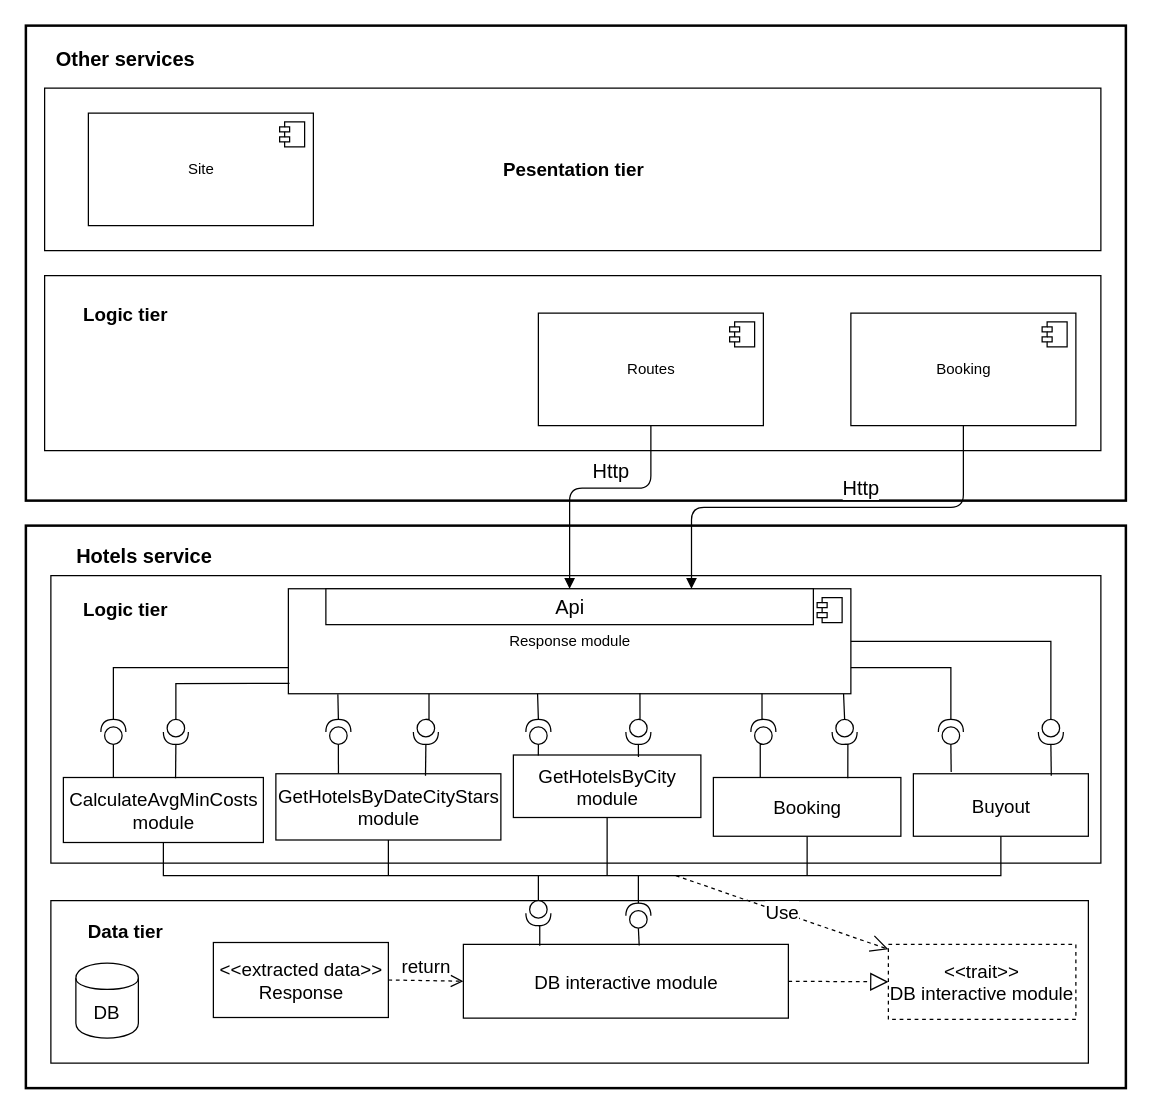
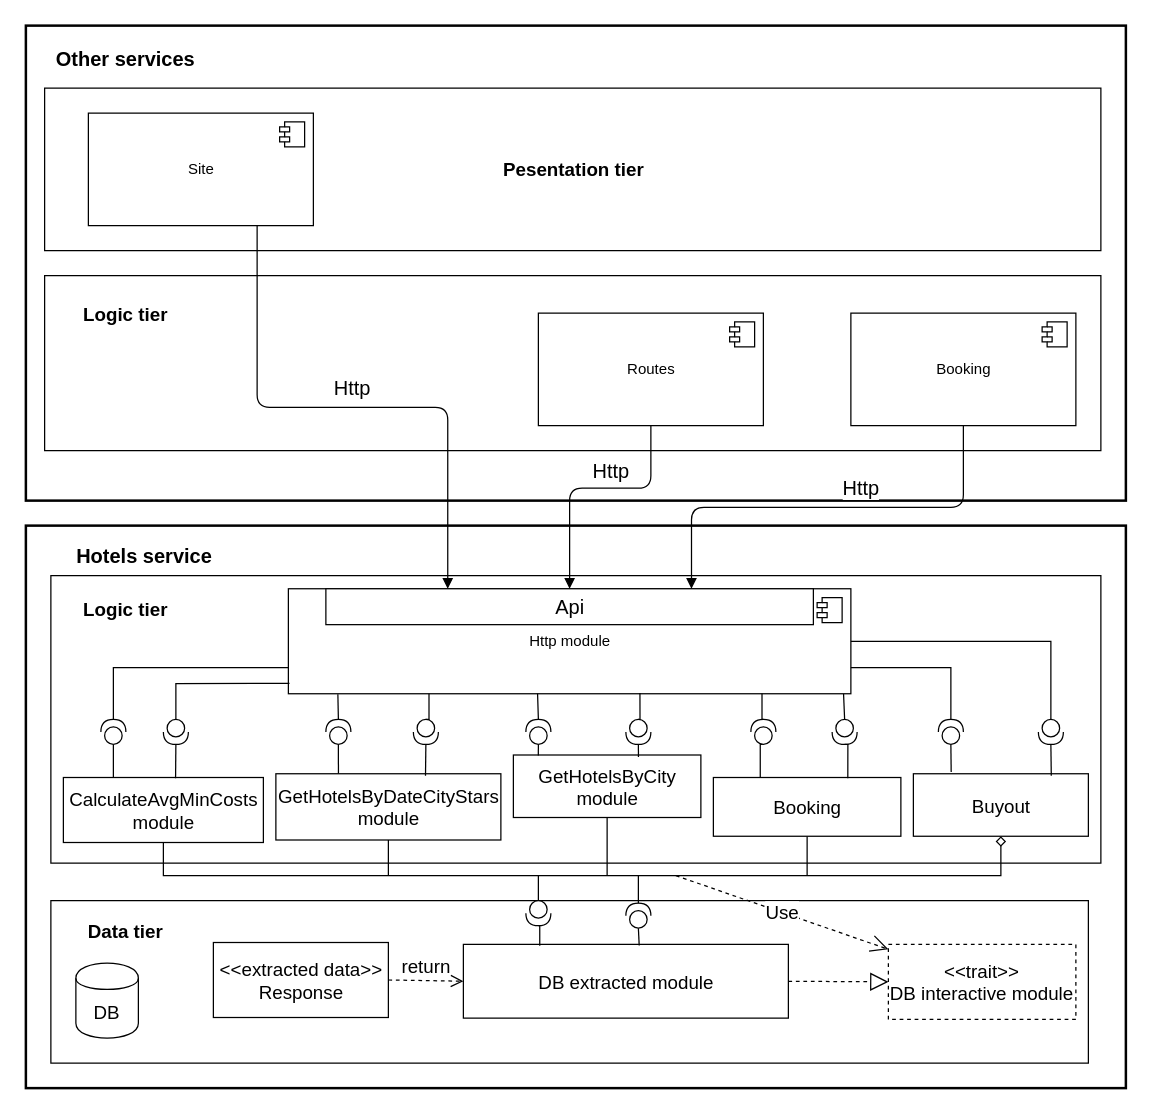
none -> (347, 407)
(570, 642) -> (570, 642)
(1001, 841) -> (1001, 846)
(626, 982) -> (626, 982)
